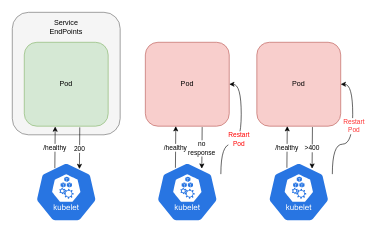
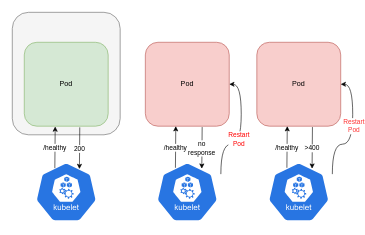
(66, 27) -> none
